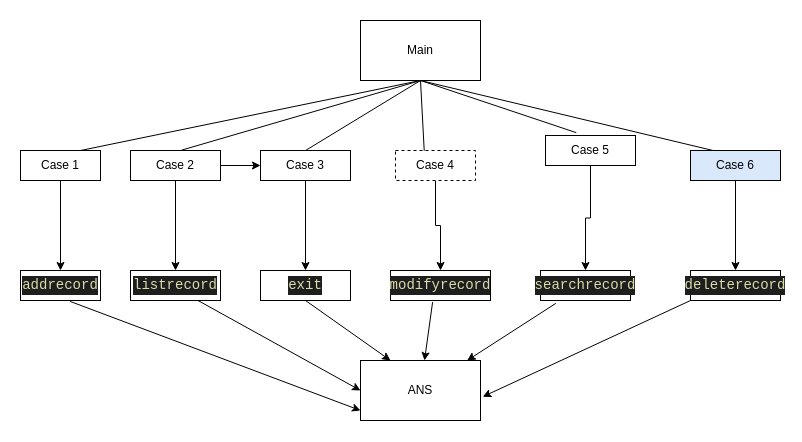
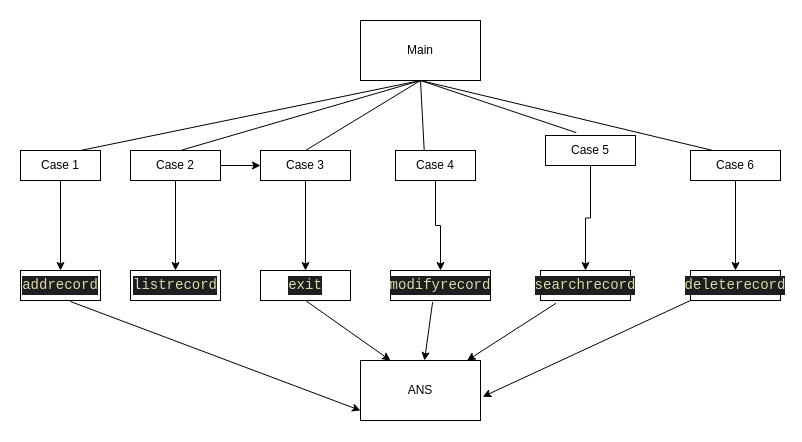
(436, 166) -> (436, 166)
(736, 166) -> (736, 166)
(276, 344) -> none
